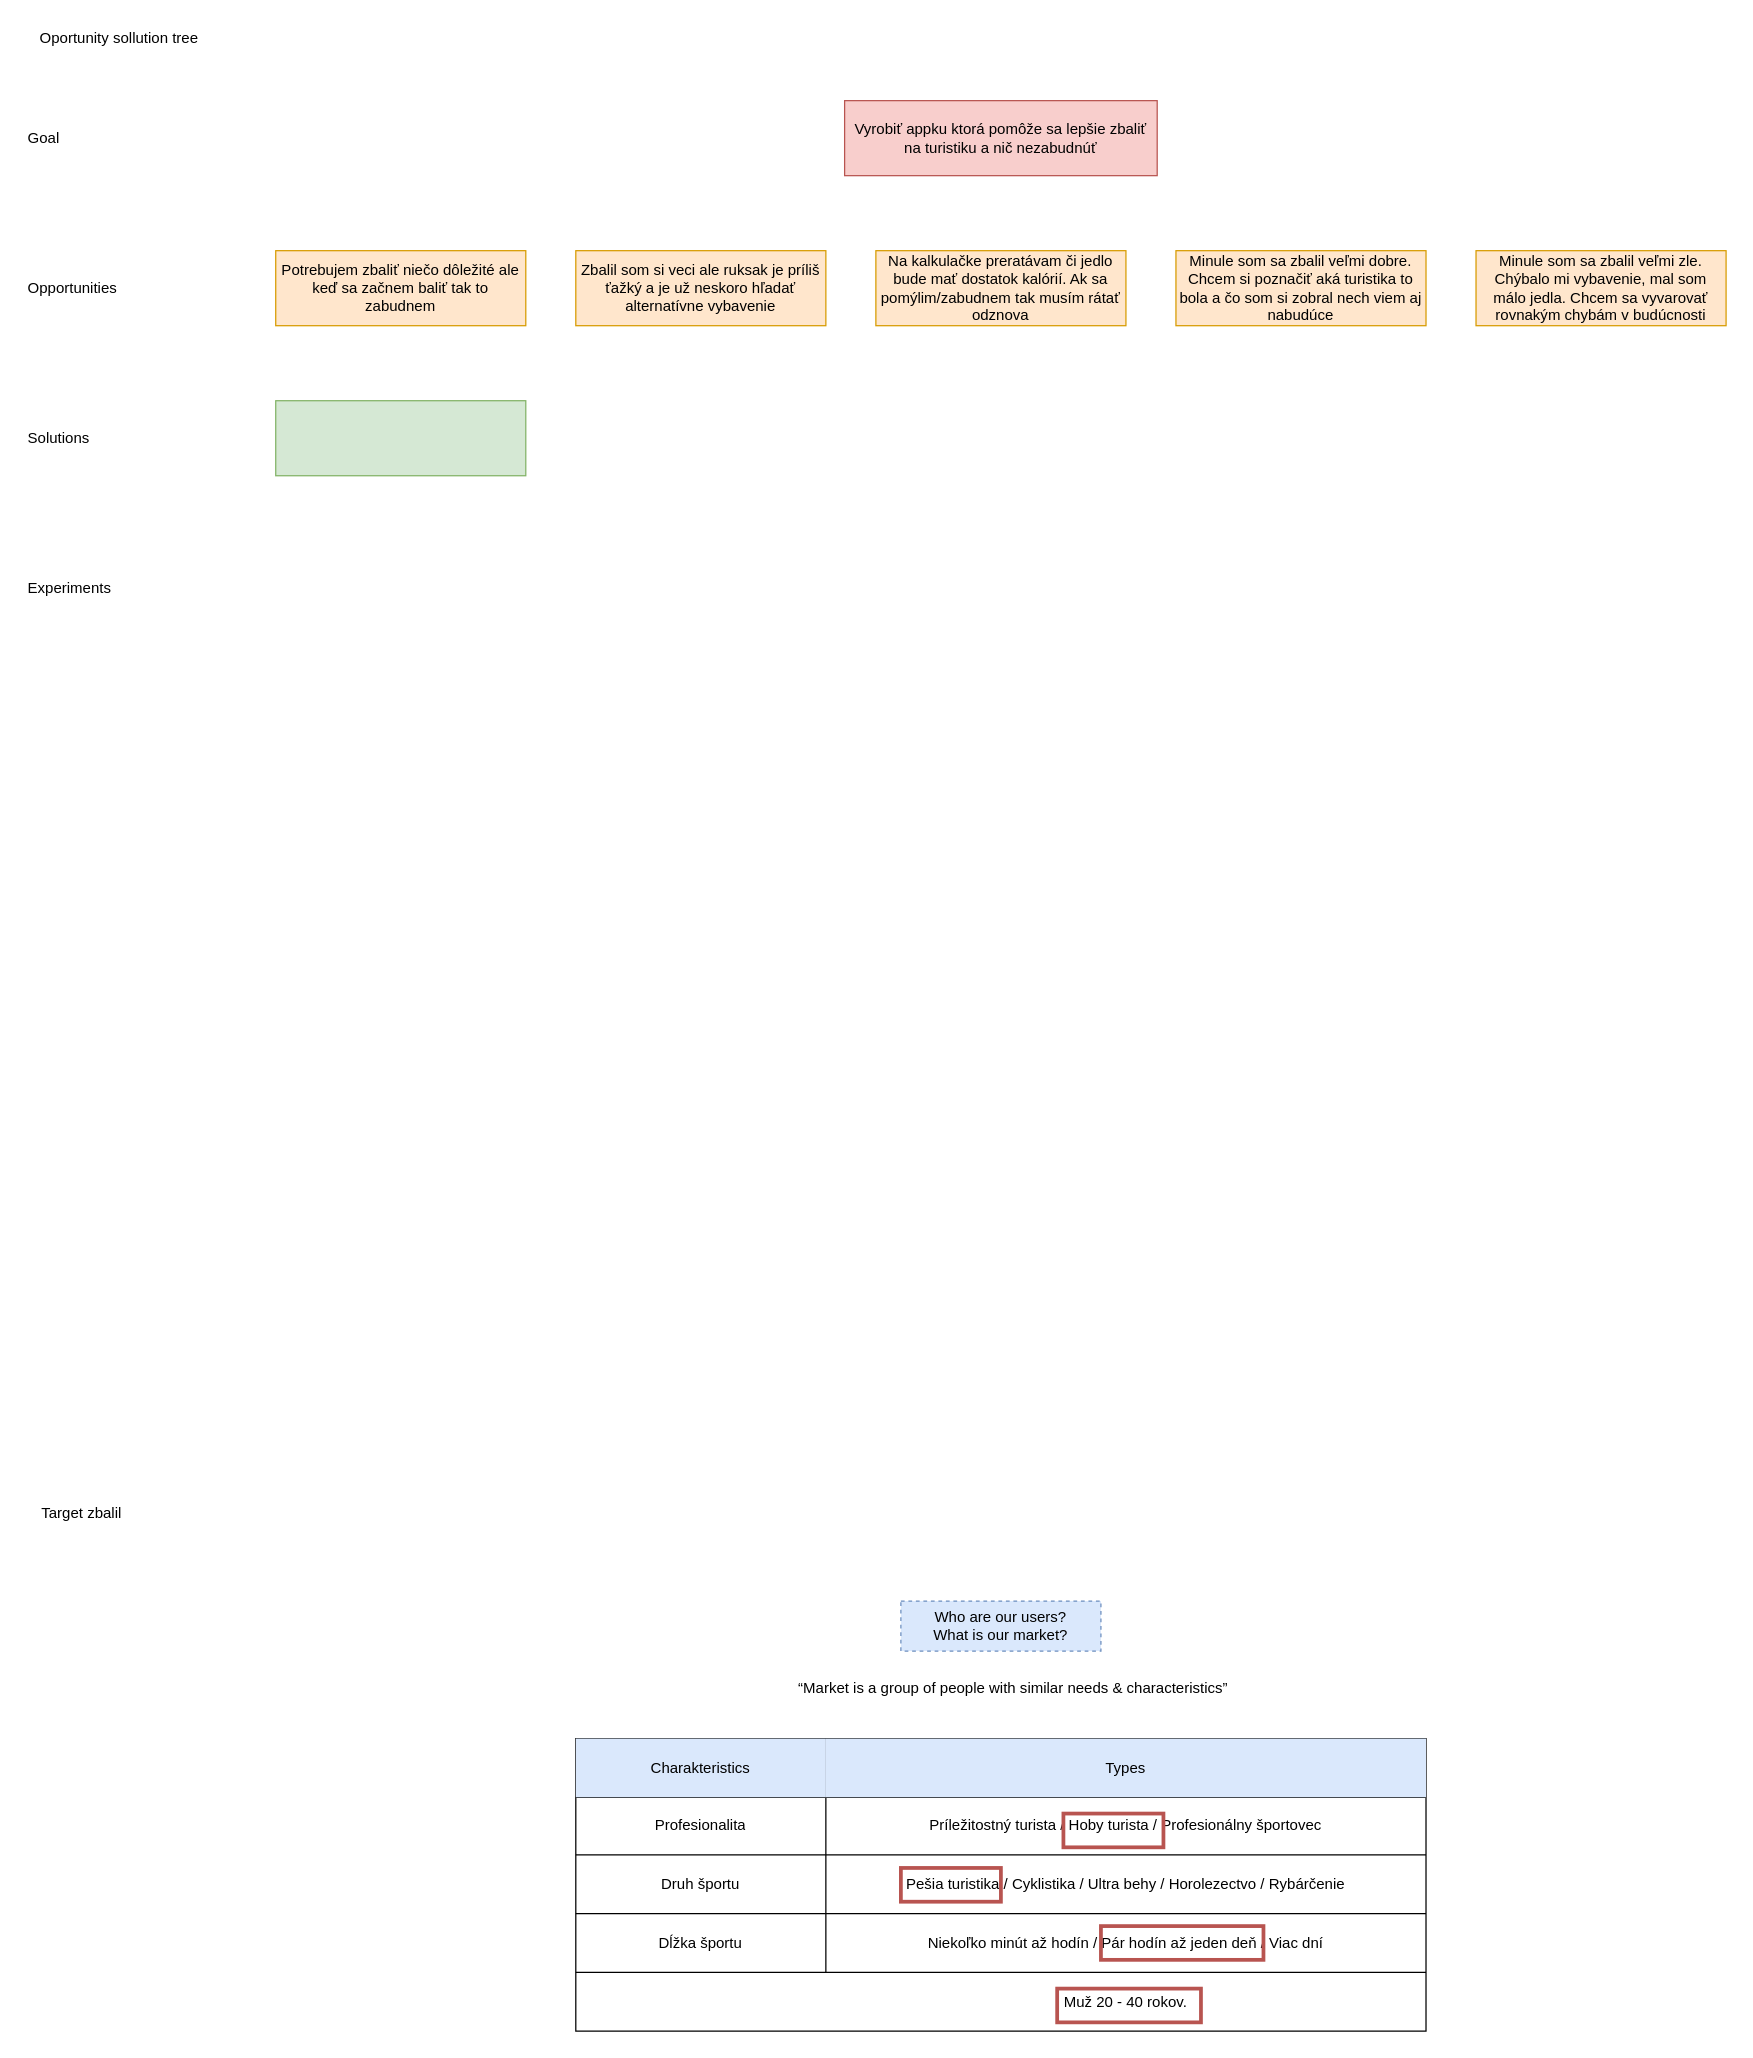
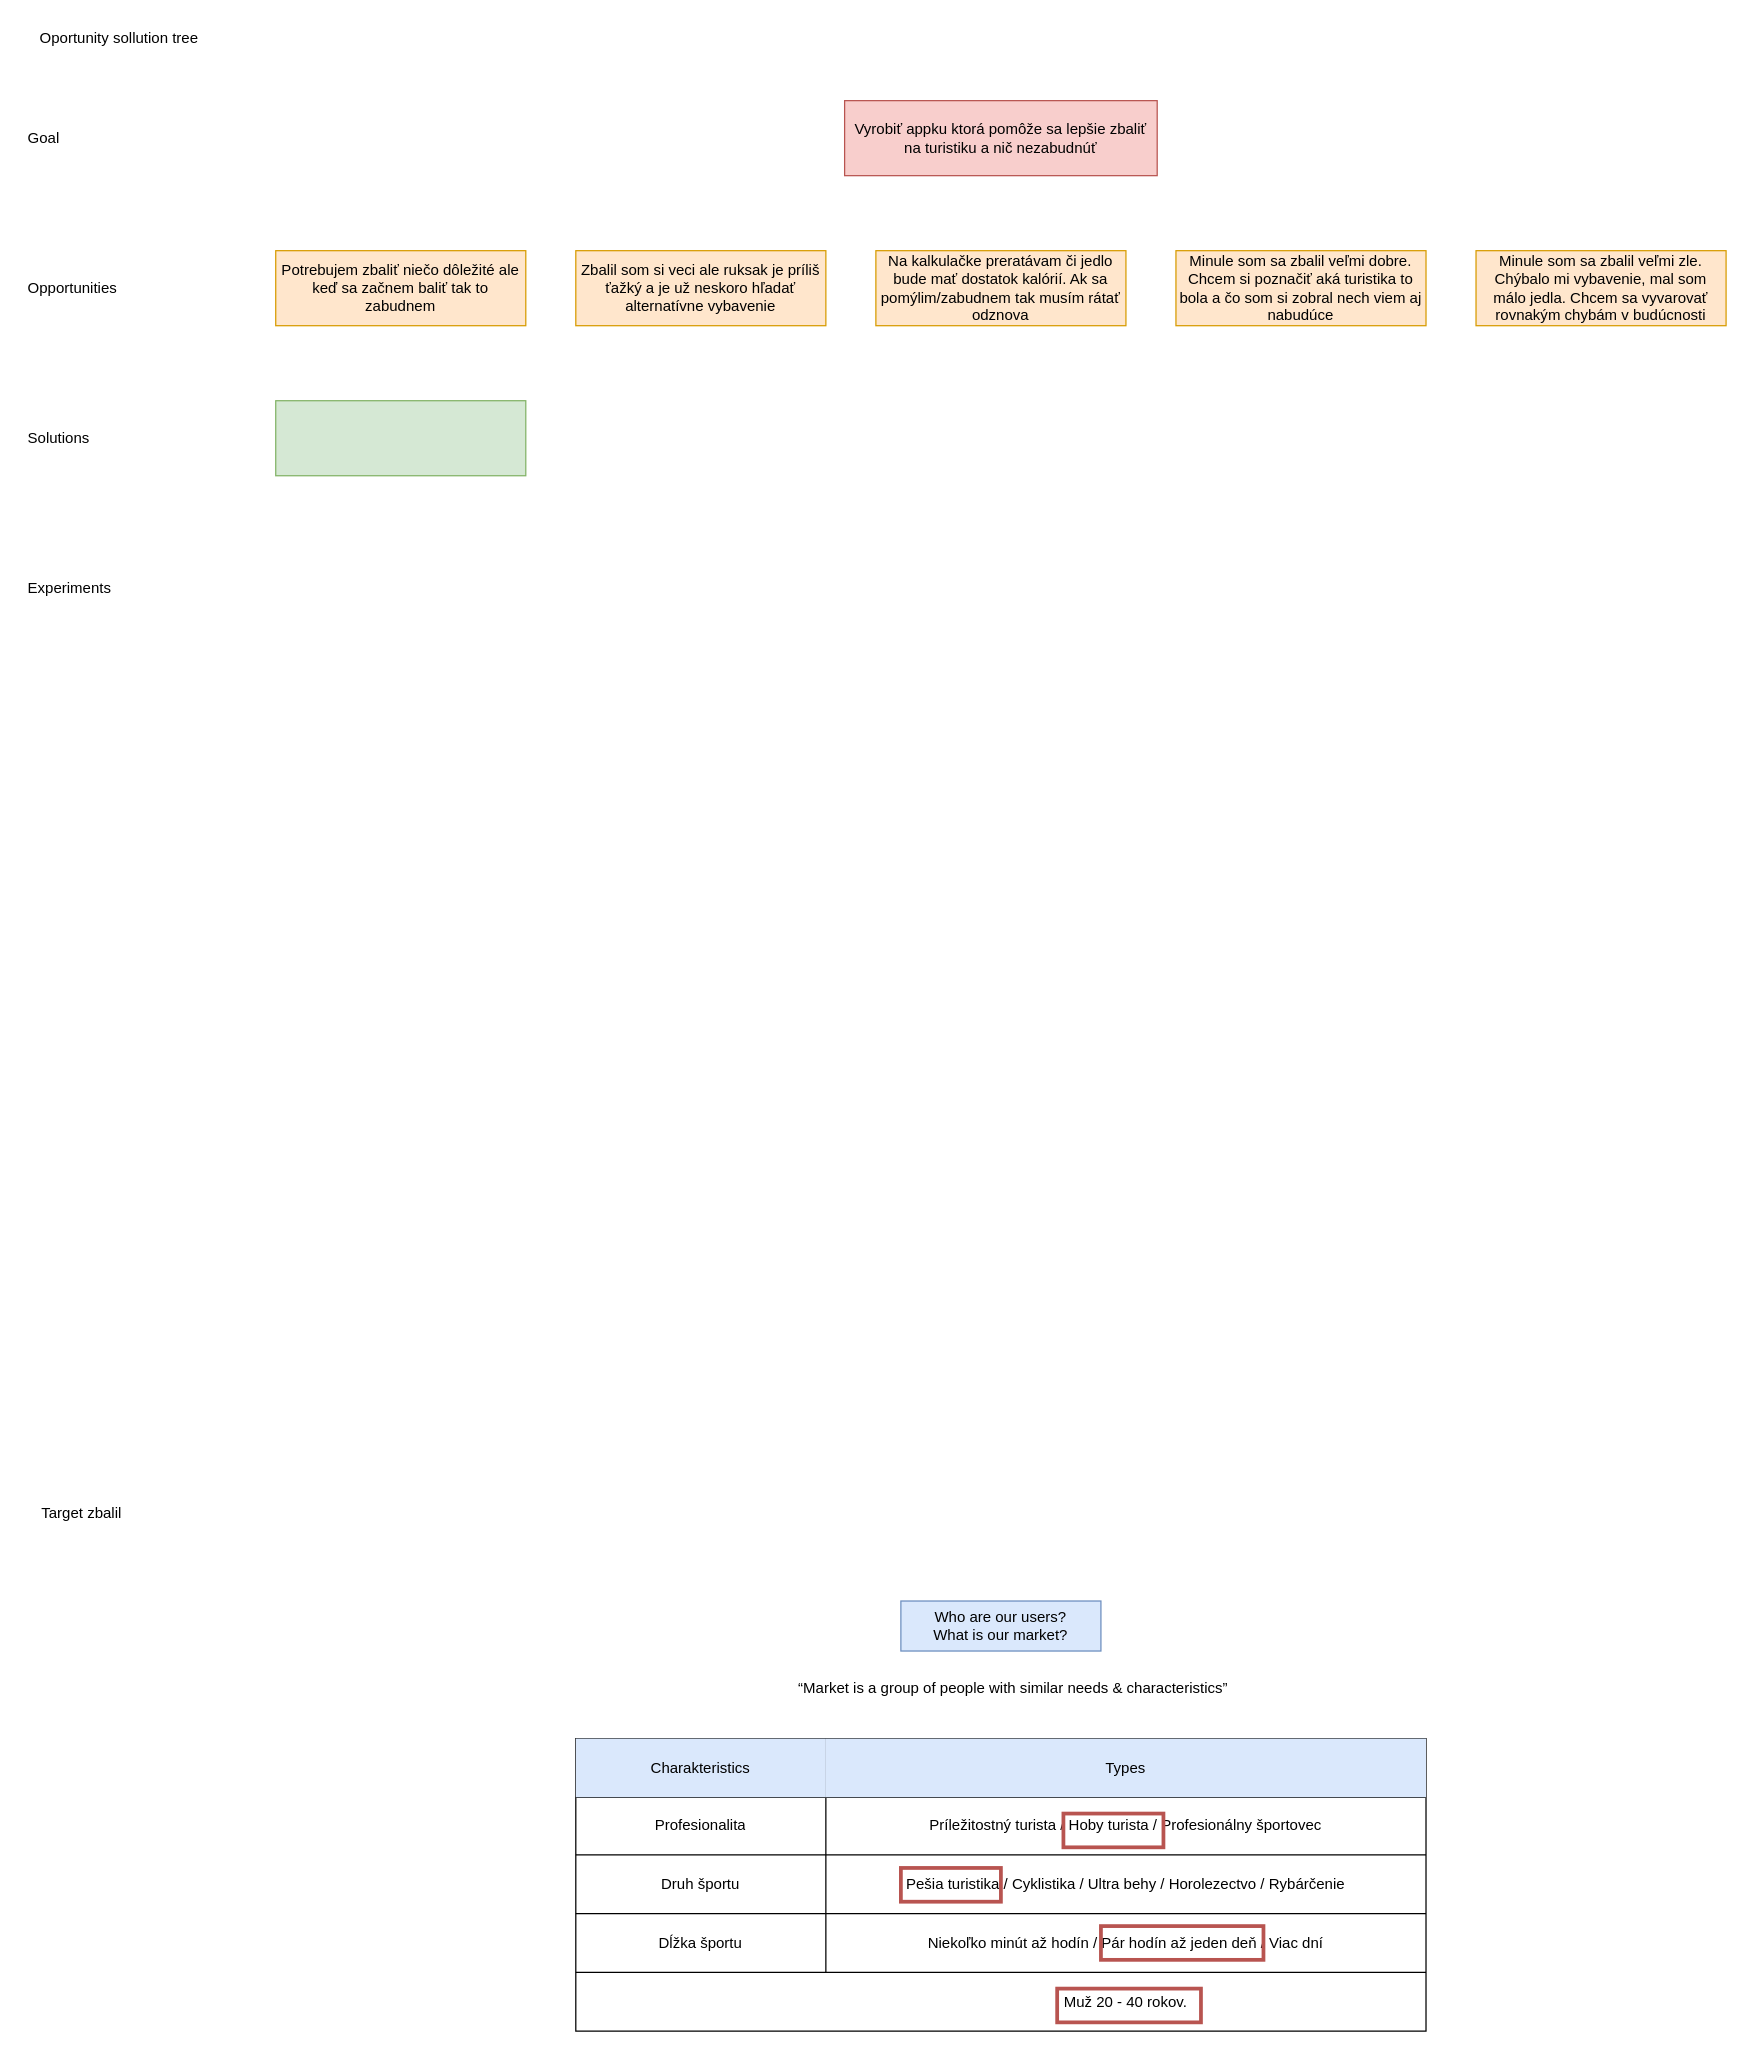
(1001, 1626) -> (1001, 1626)
